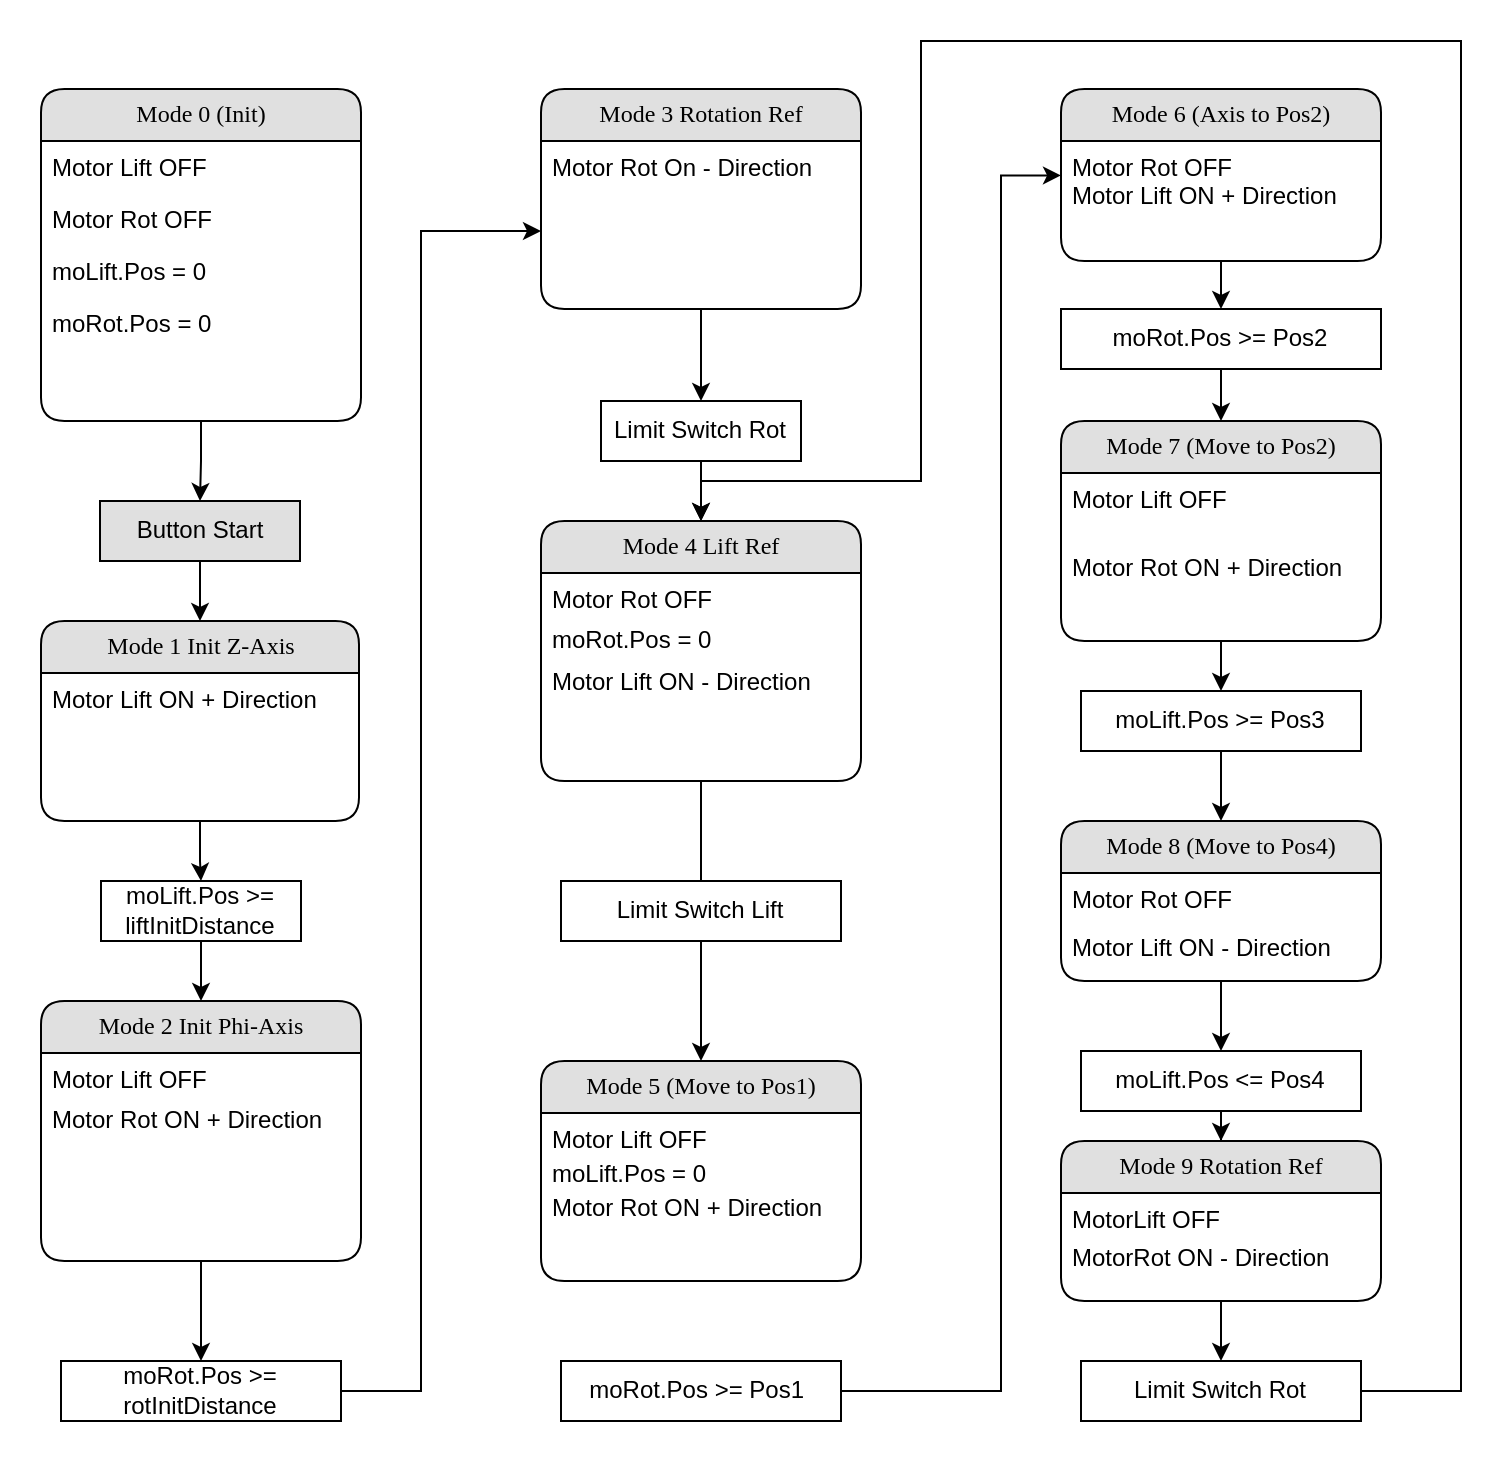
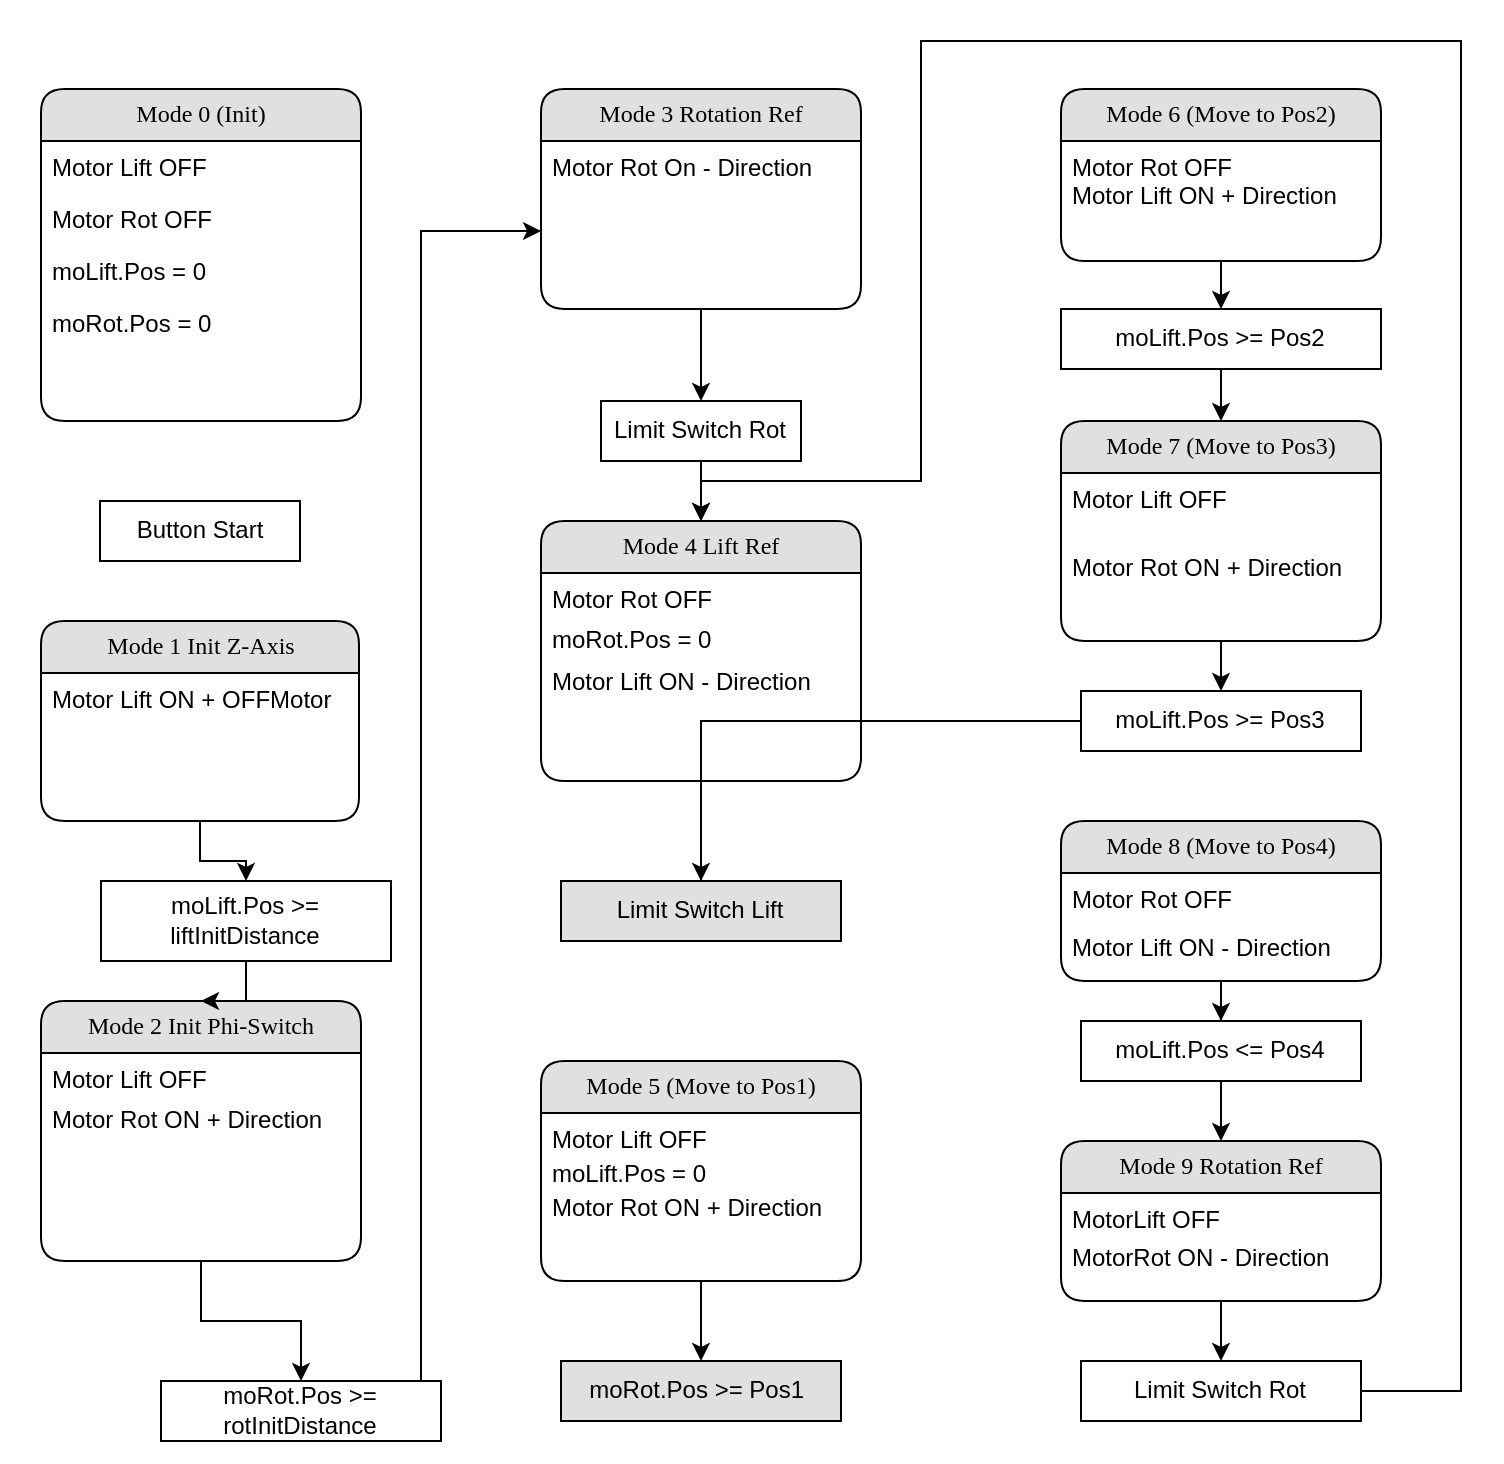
(1222, 115) -> (1222, 115)
(1221, 339) -> (1221, 339)
(1222, 447) -> (1222, 447)
(201, 454) -> none
(200, 531) -> (200, 531)
(200, 598) -> none
(199, 701) -> (199, 701)
(1221, 789) -> (862, 721)
(1001, 840) -> none
(201, 911) -> (246, 921)
(701, 911) -> (701, 911)
(701, 994) -> none
(202, 1027) -> (202, 1027)
(1221, 1081) -> (1221, 1051)
none -> (701, 1314)
(201, 1391) -> (301, 1411)
(701, 1391) -> (701, 1391)
